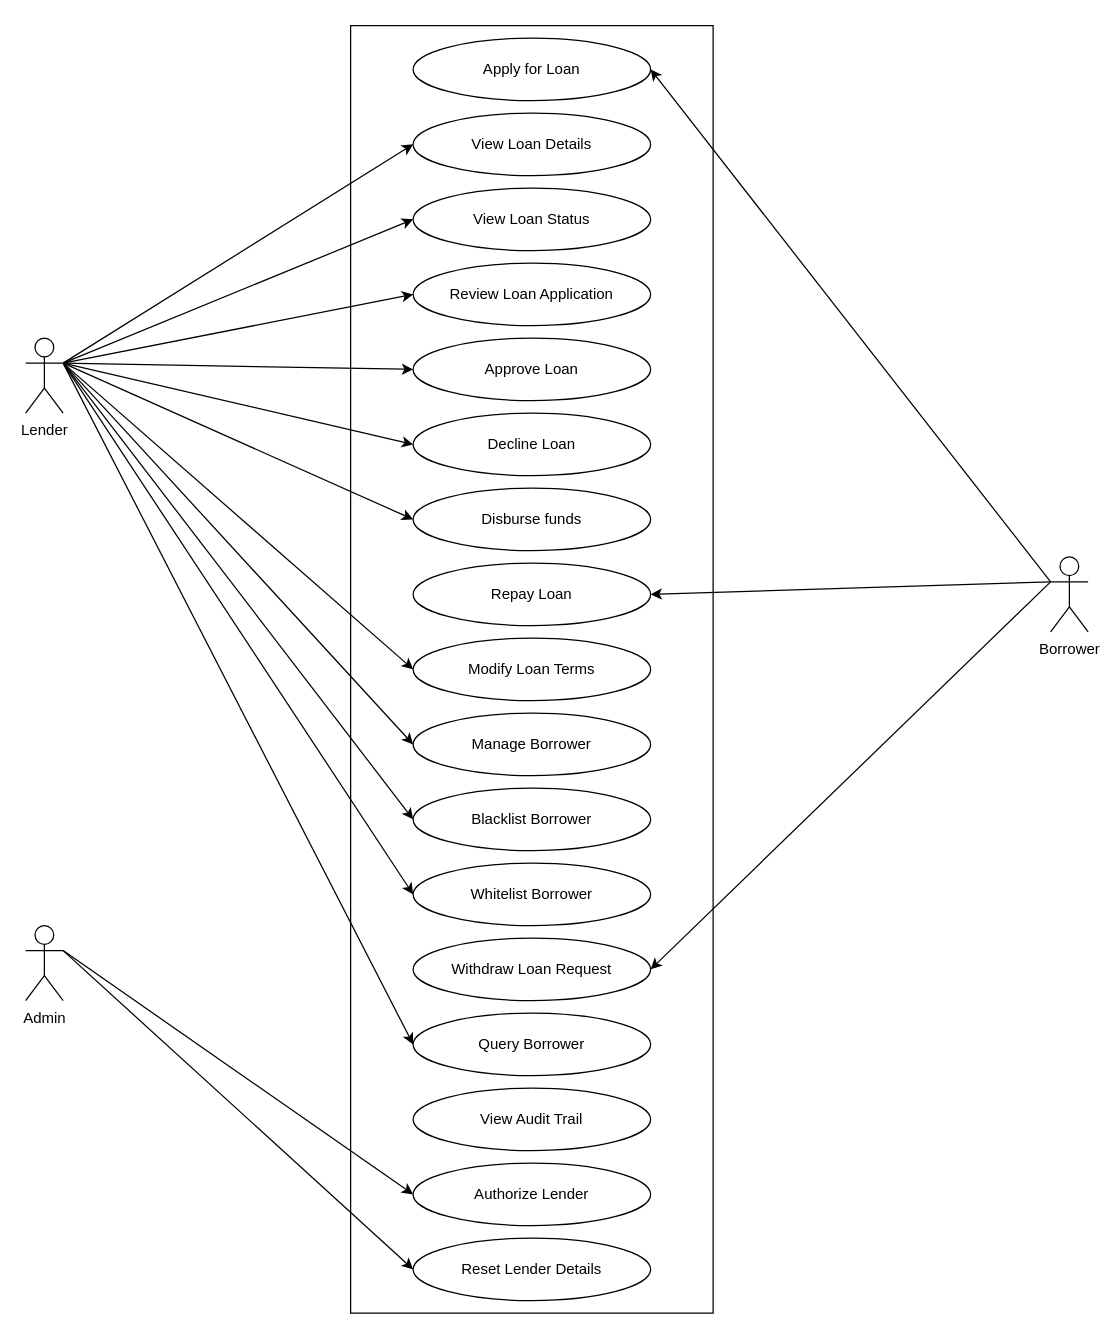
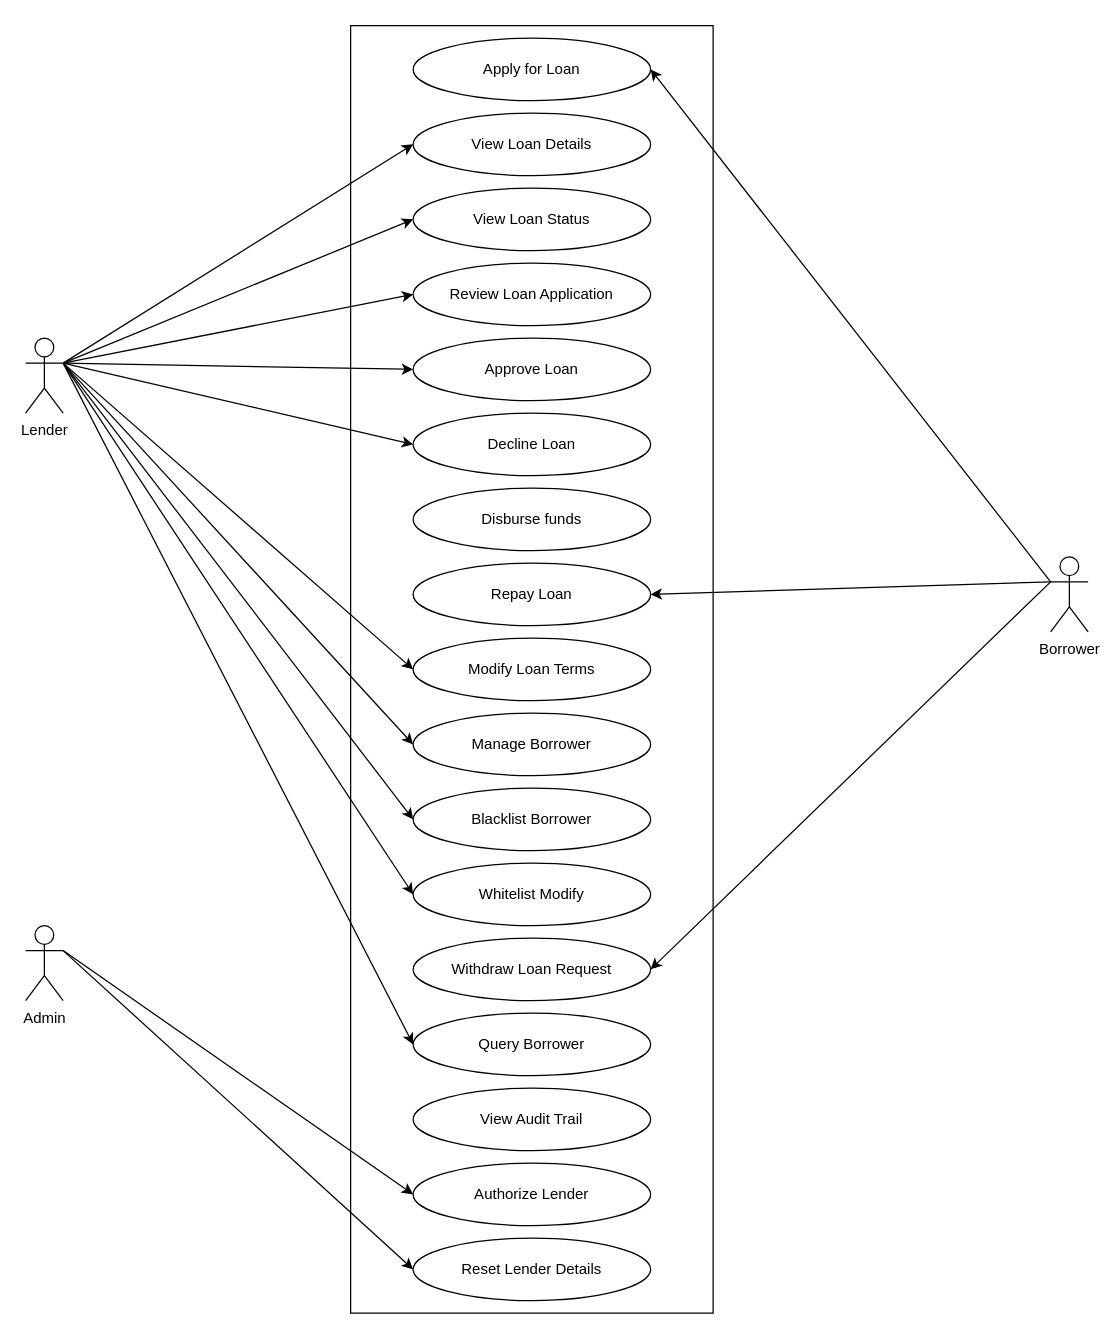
(239, 441) -> none
(532, 894) -> (532, 894)
